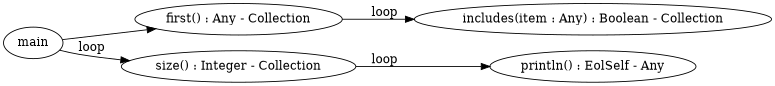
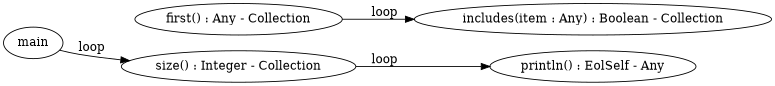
(105, 35) -> none
